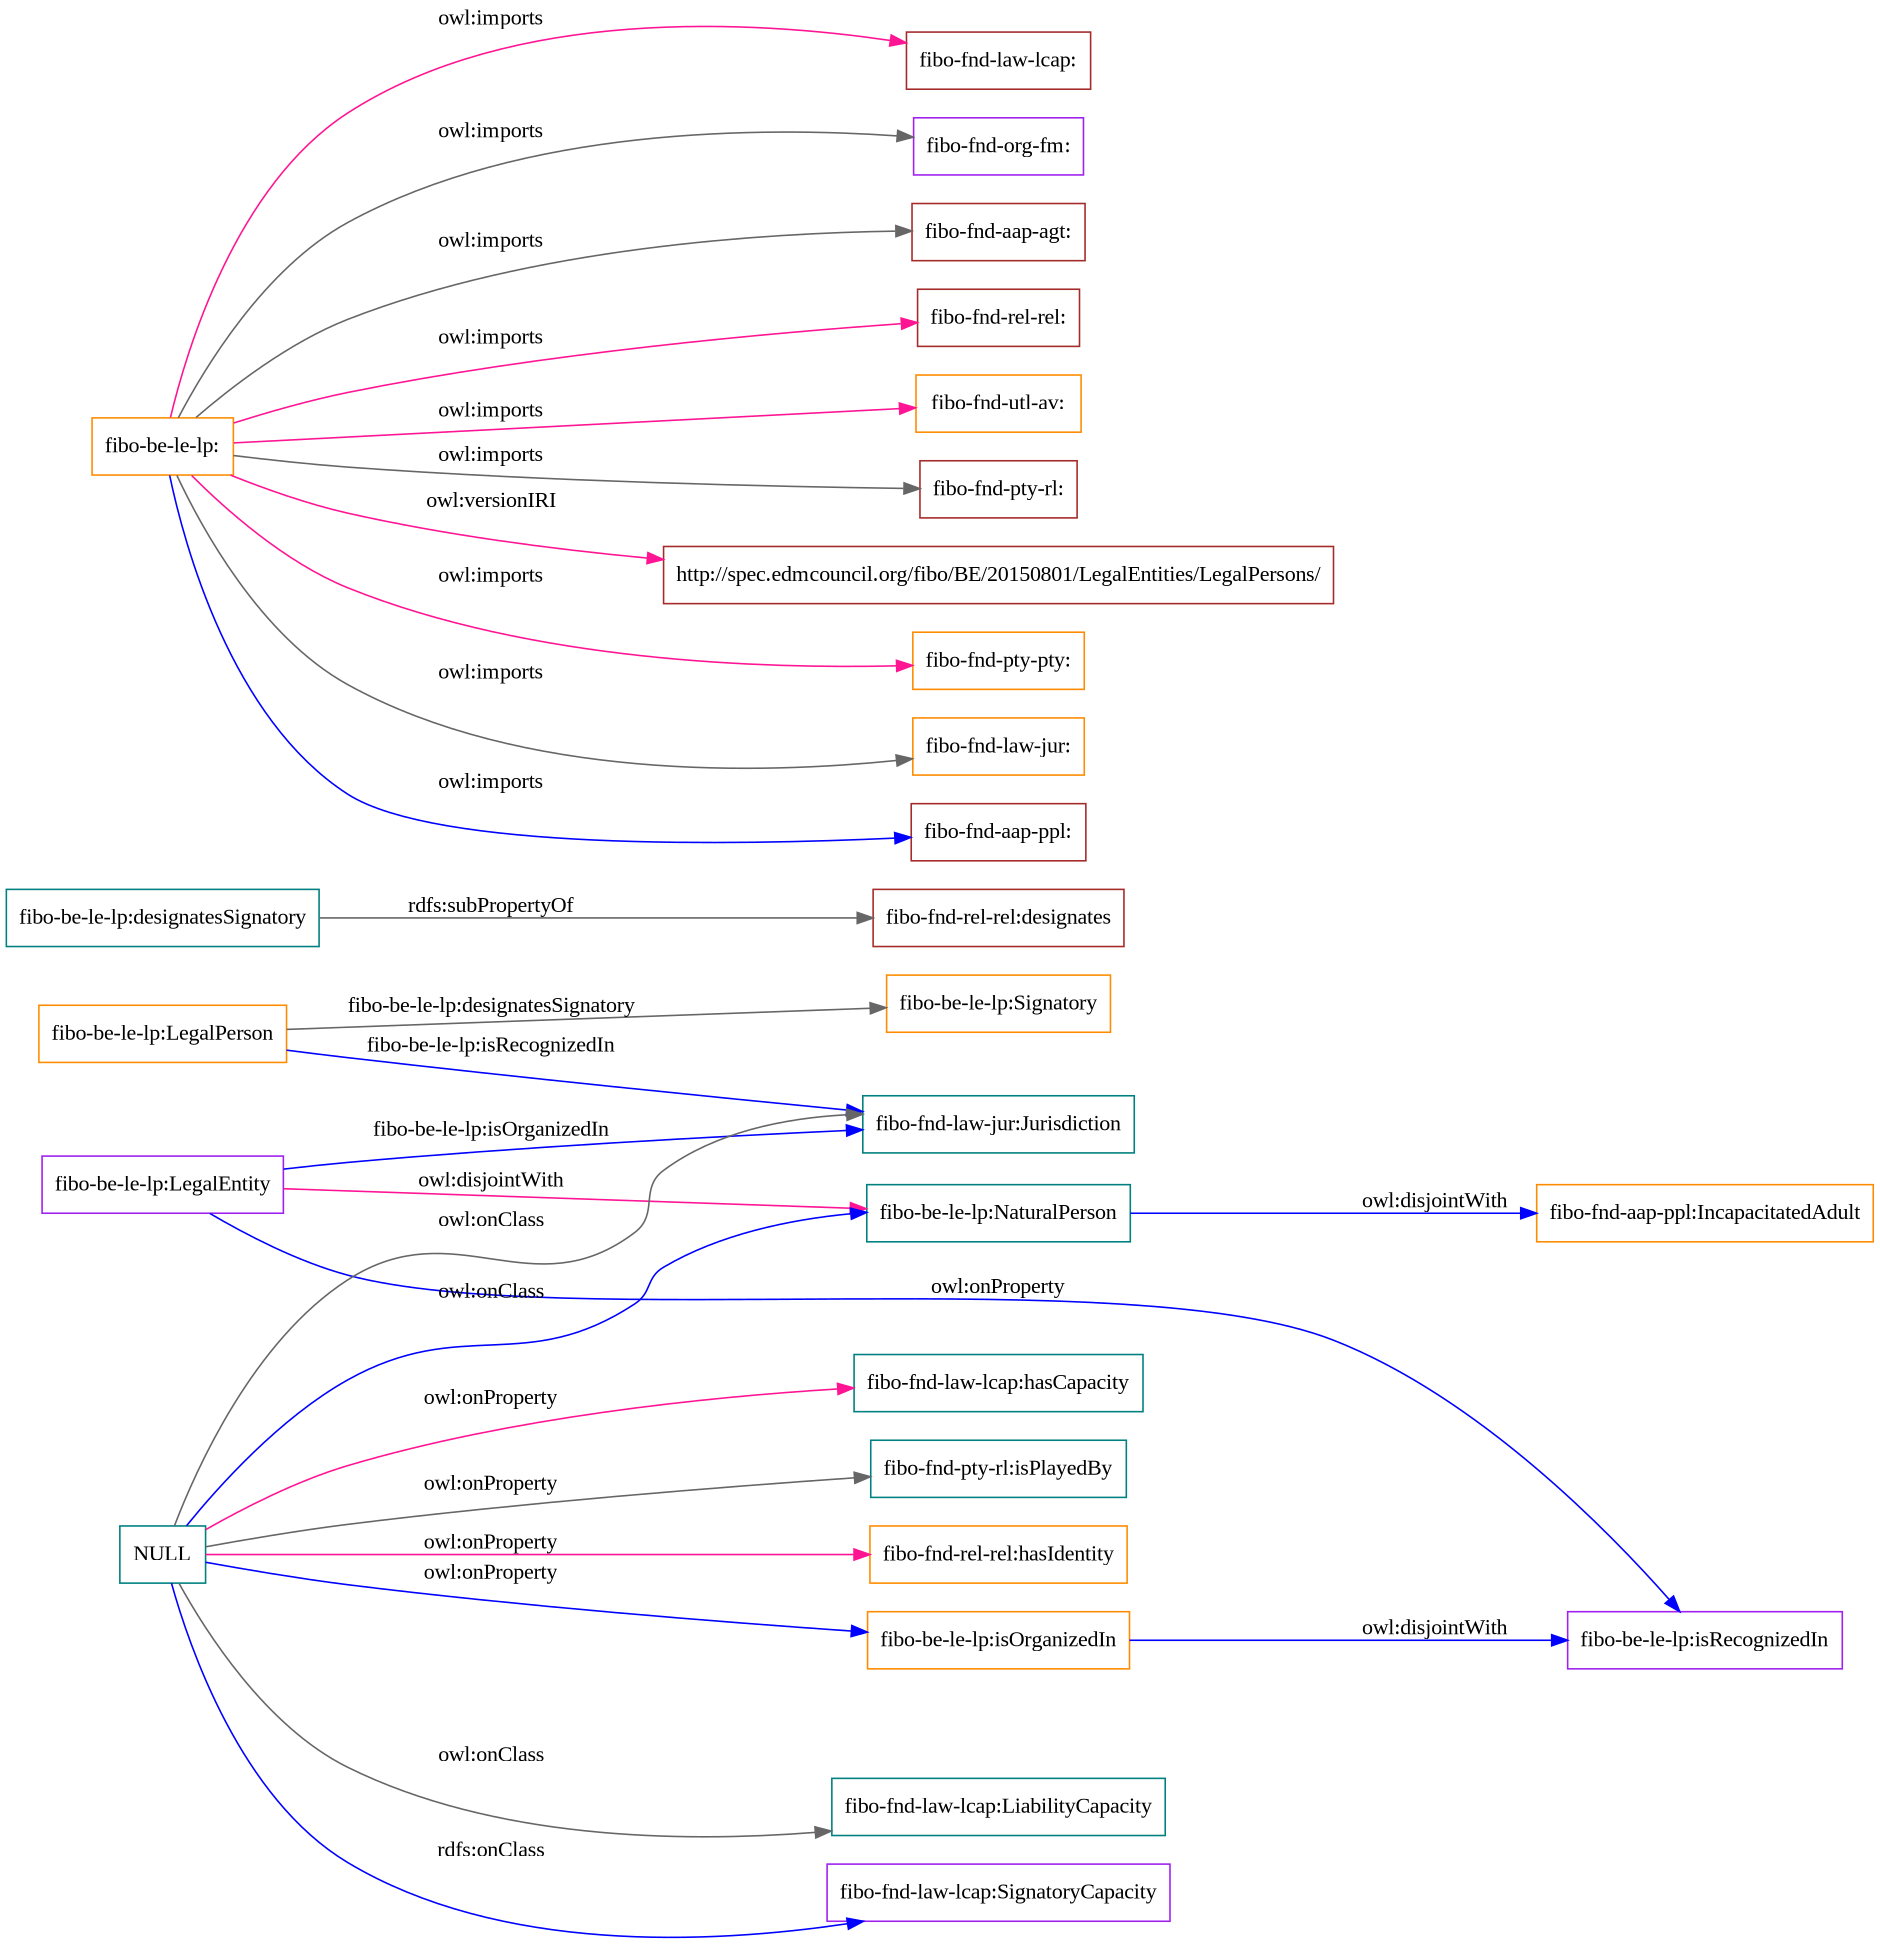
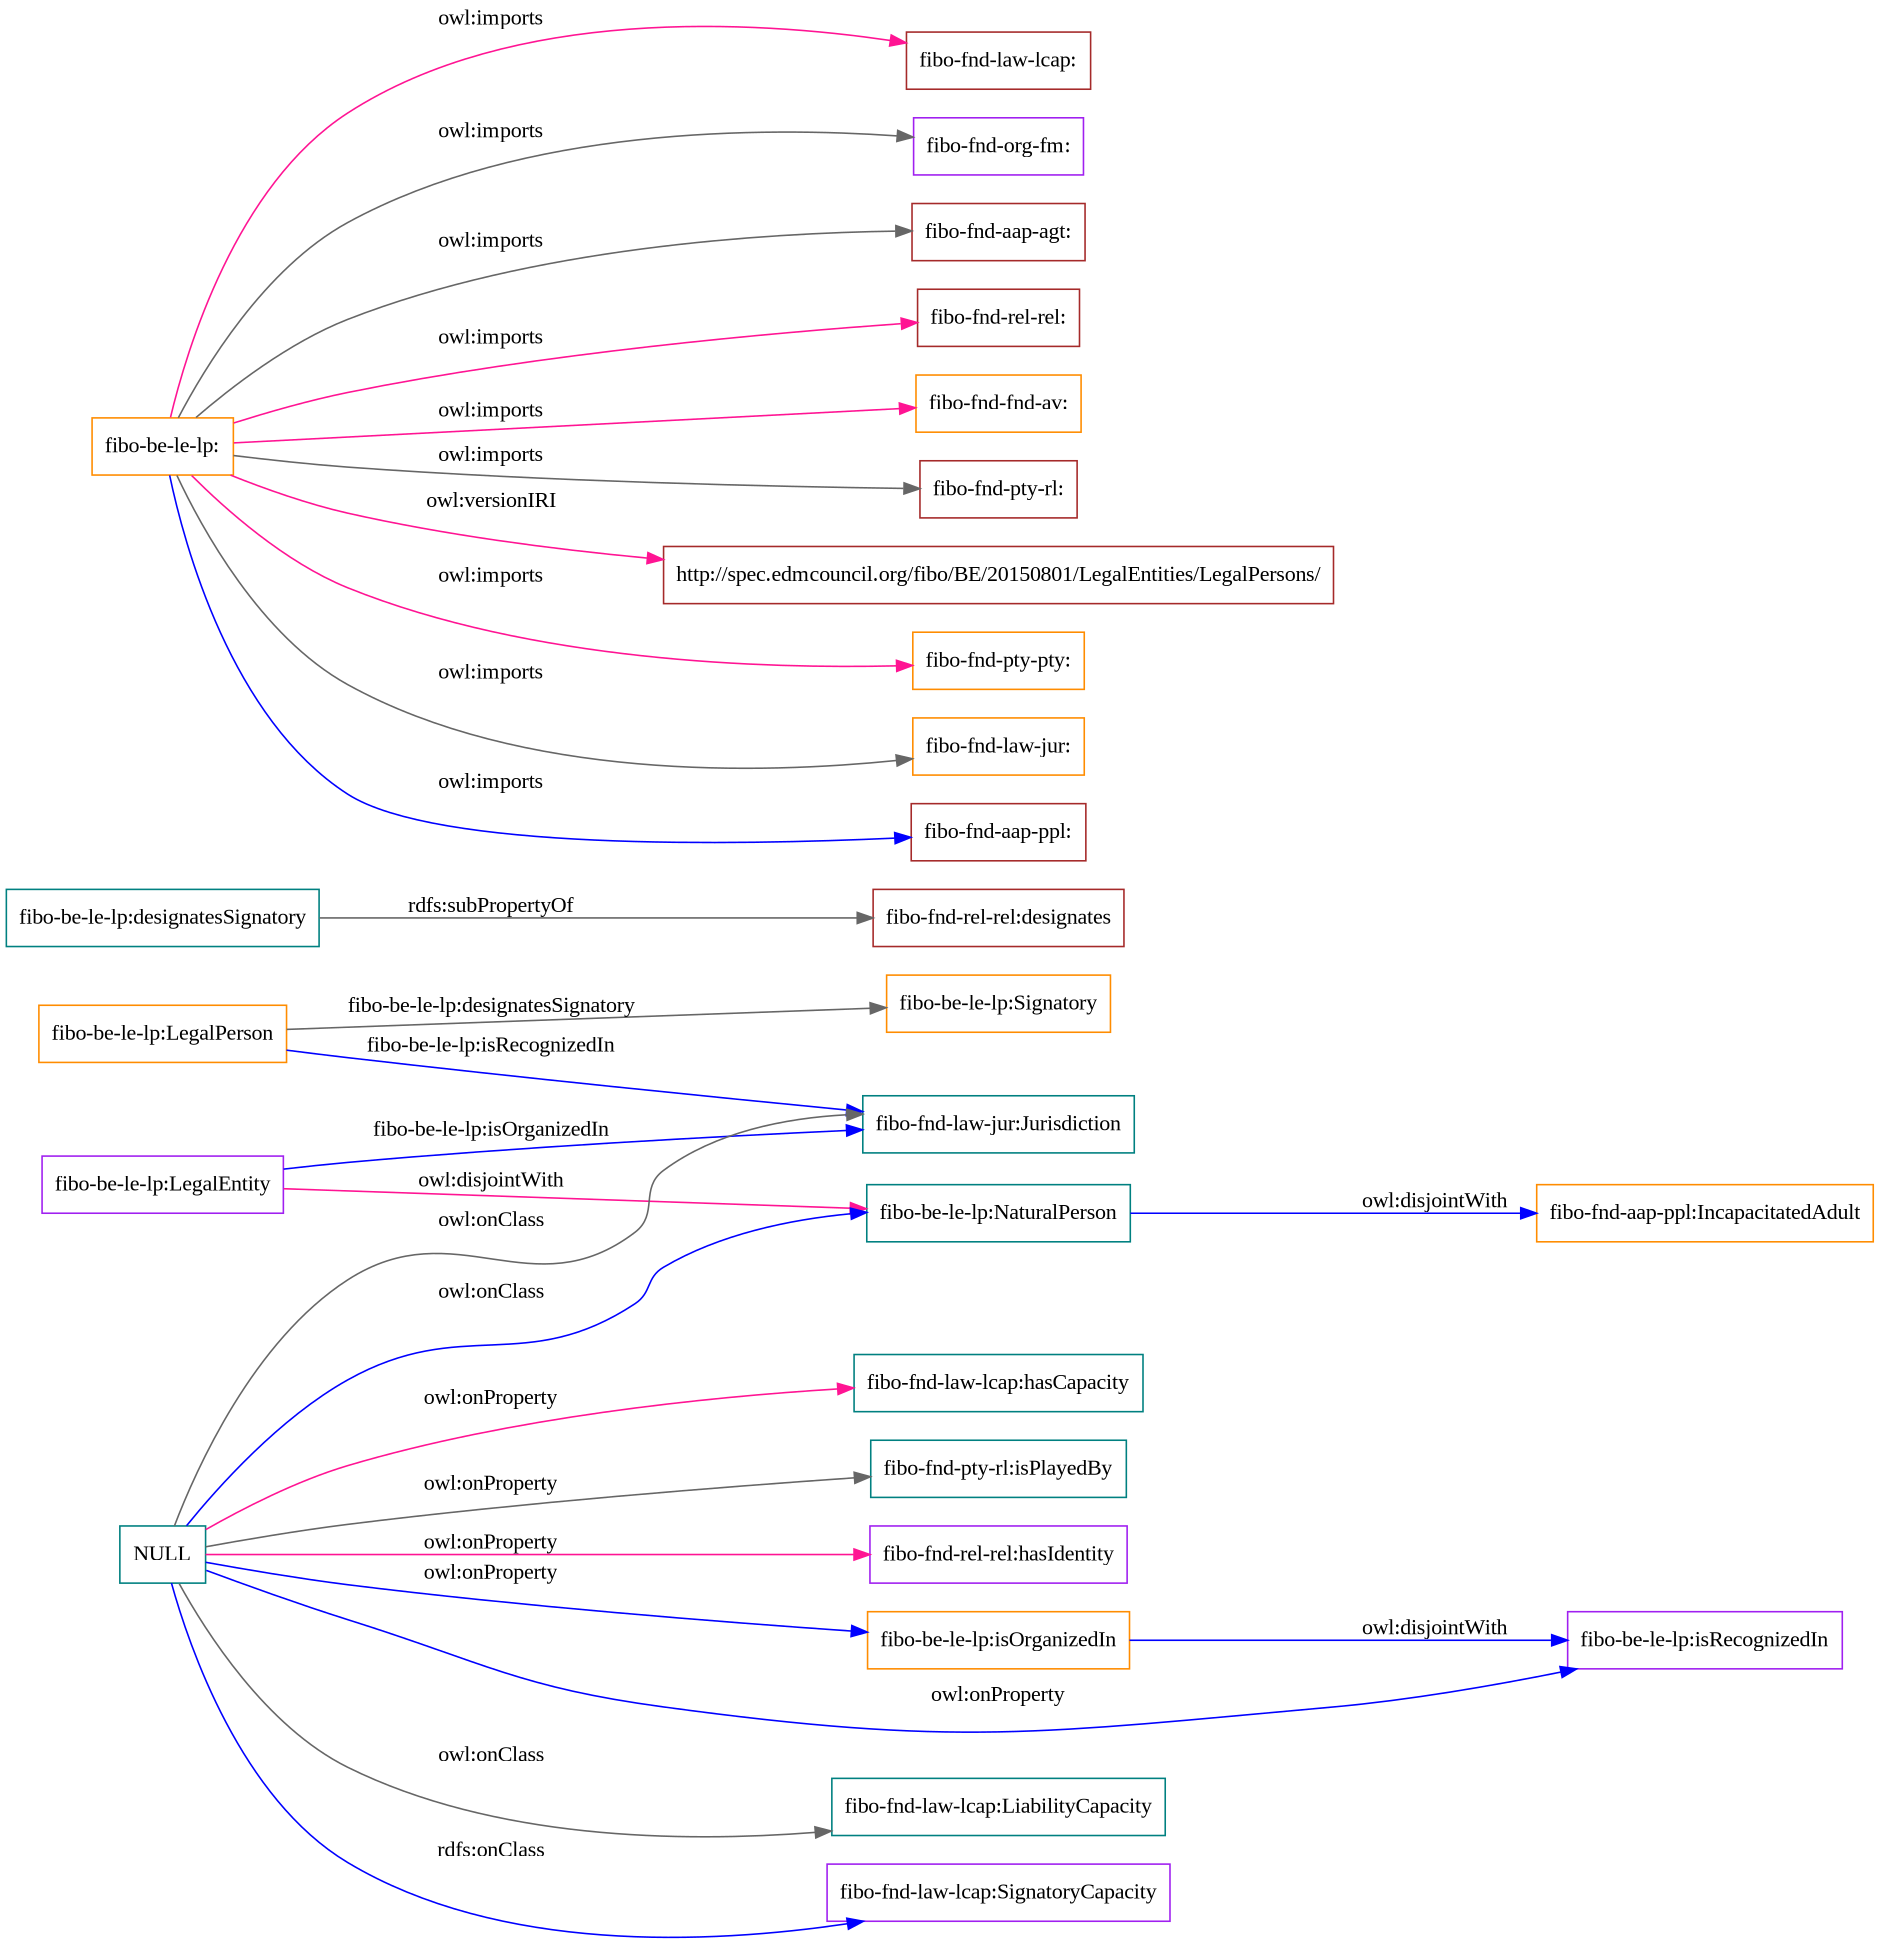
(999, 404) -> (999, 404)
(980, 1299) -> (874, 1729)
(999, 1554) -> (999, 1554)
